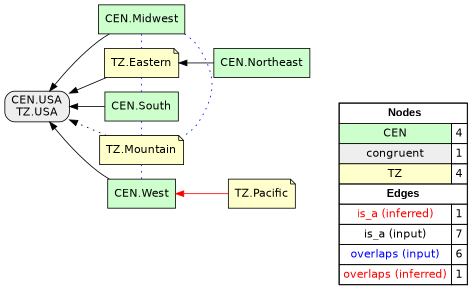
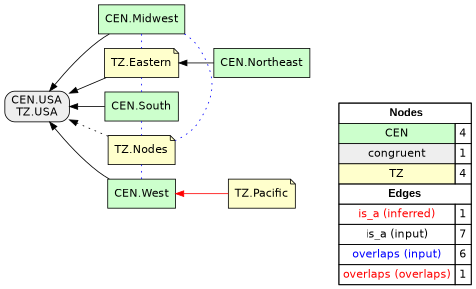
(142, 150) -> (142, 150)
(395, 274) -> (397, 274)
